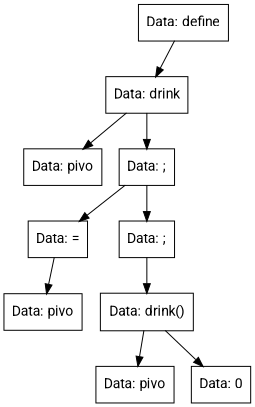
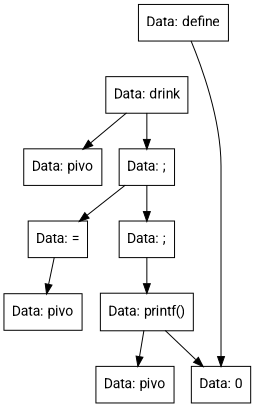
(167, 55) -> (221, 196)
(147, 312) -> (147, 312)
